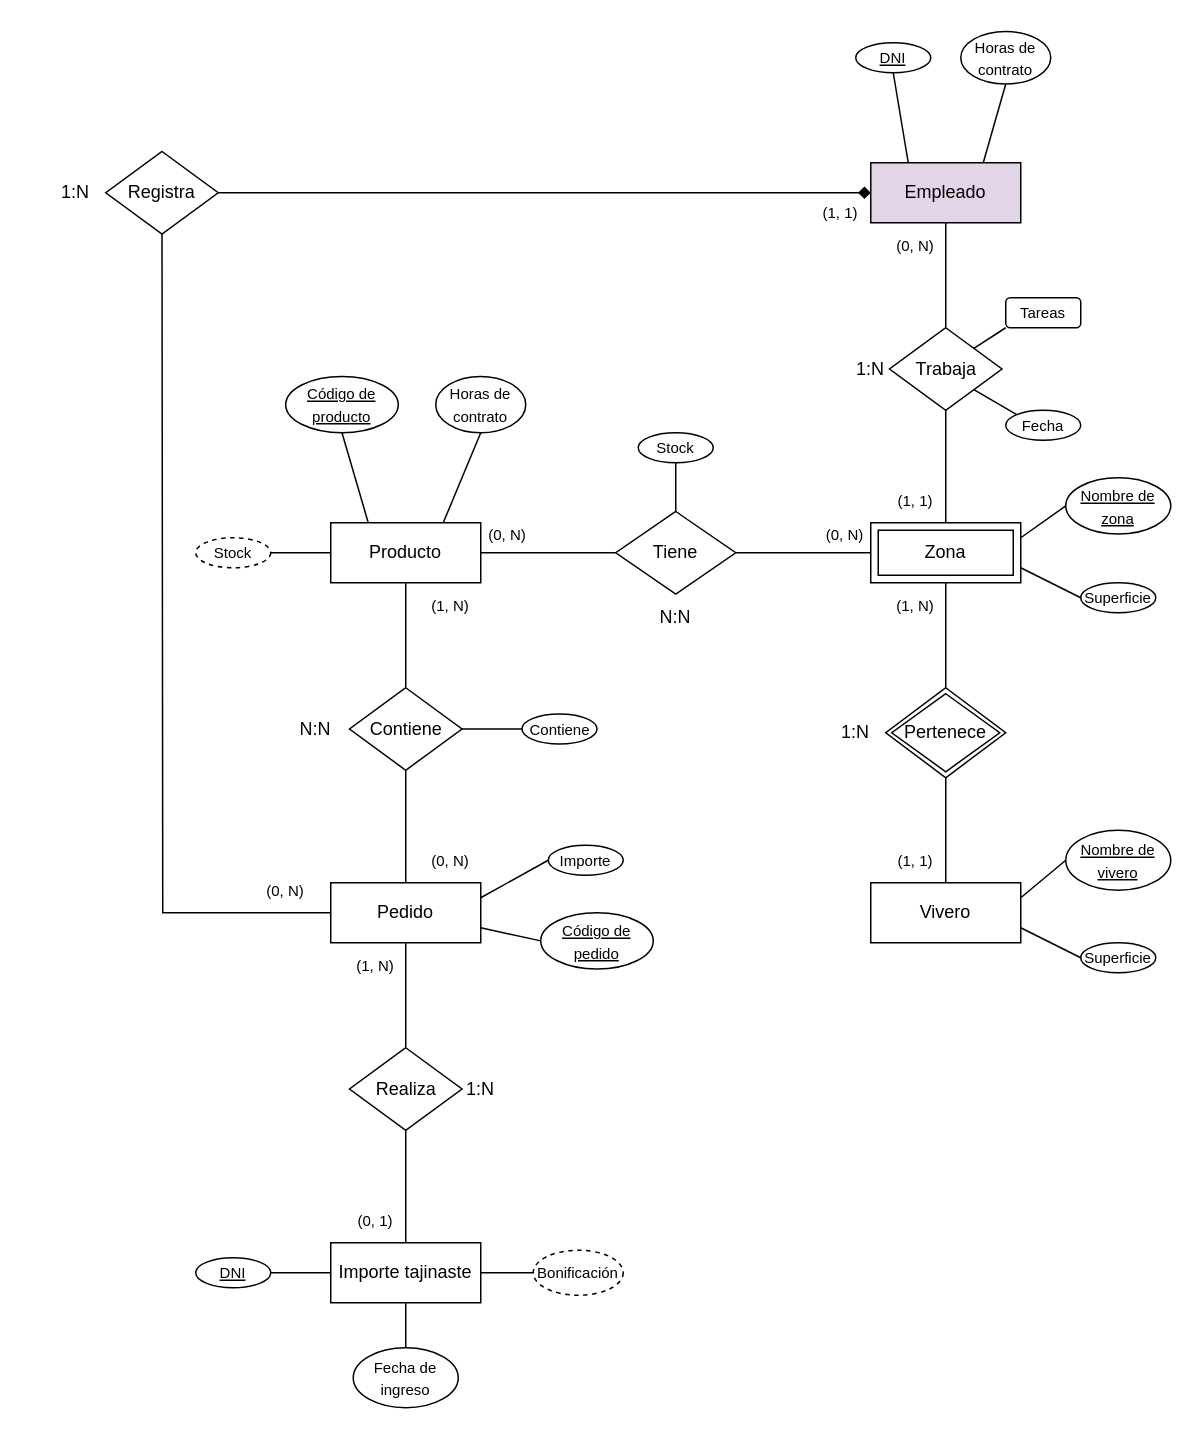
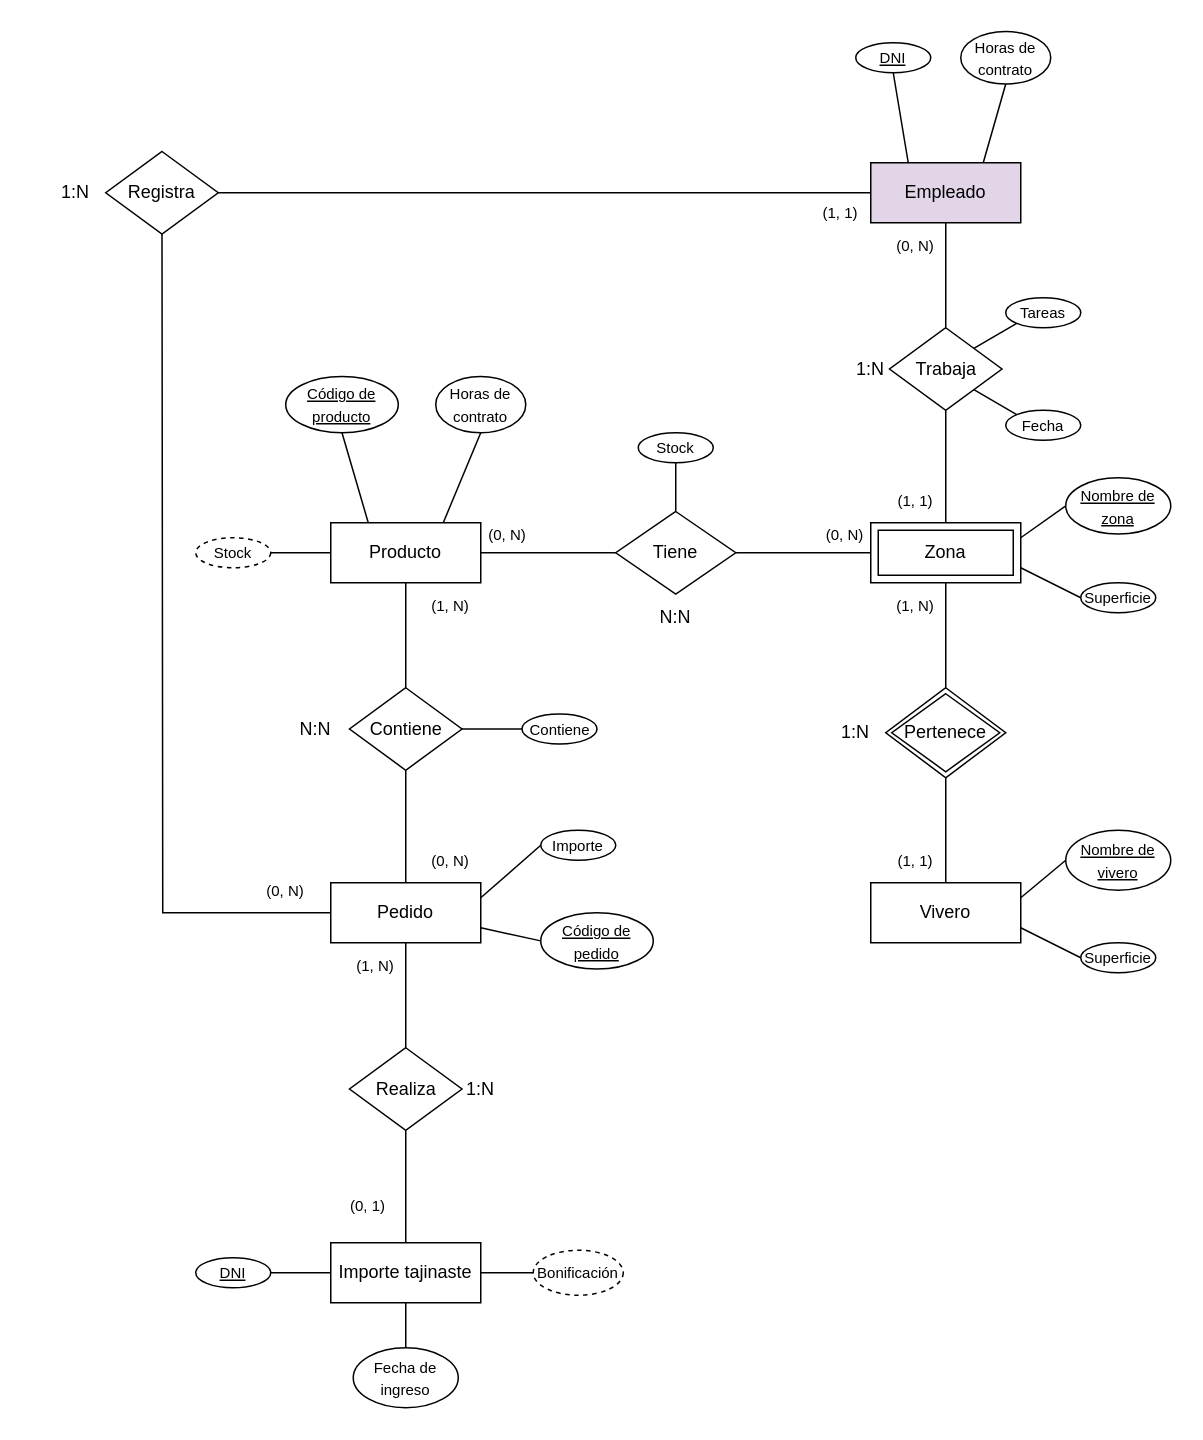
(858, 193) -> (863, 193)
(1043, 313) -> (1043, 313)
(586, 860) -> (578, 845)
(376, 1220) -> (368, 1205)
